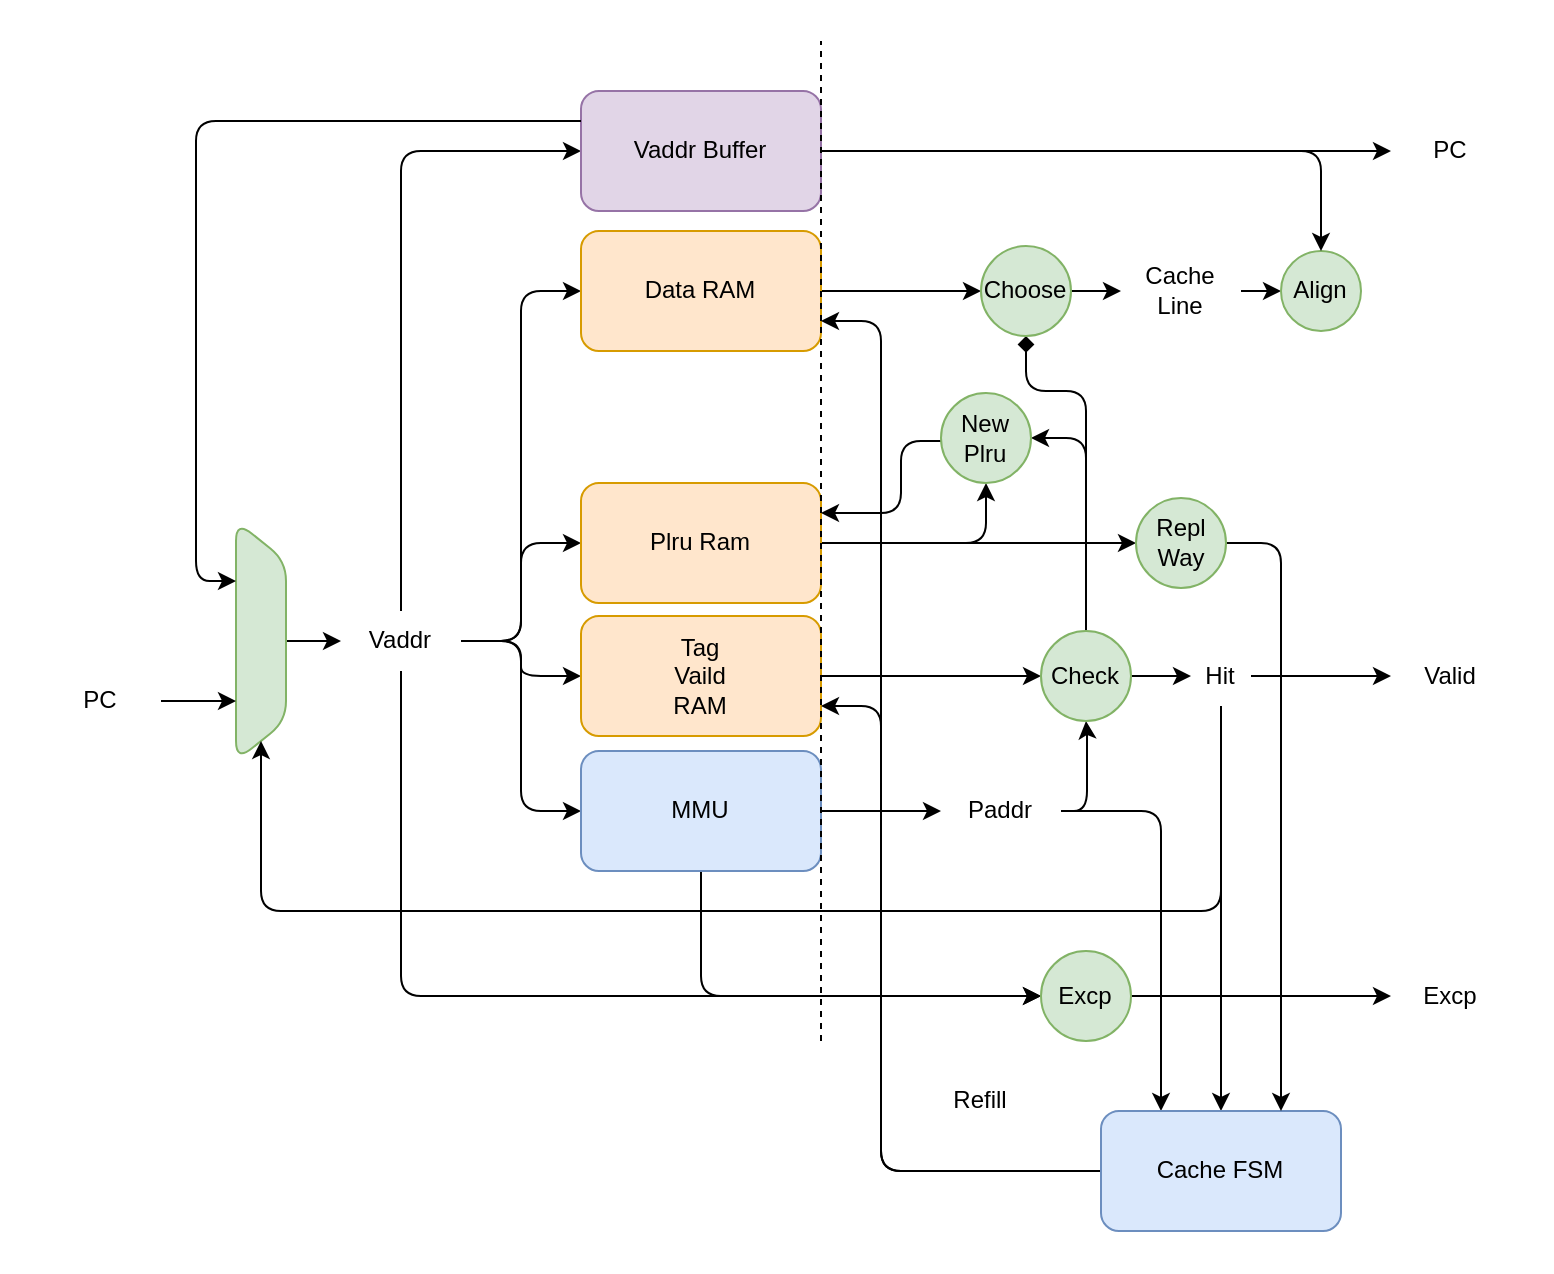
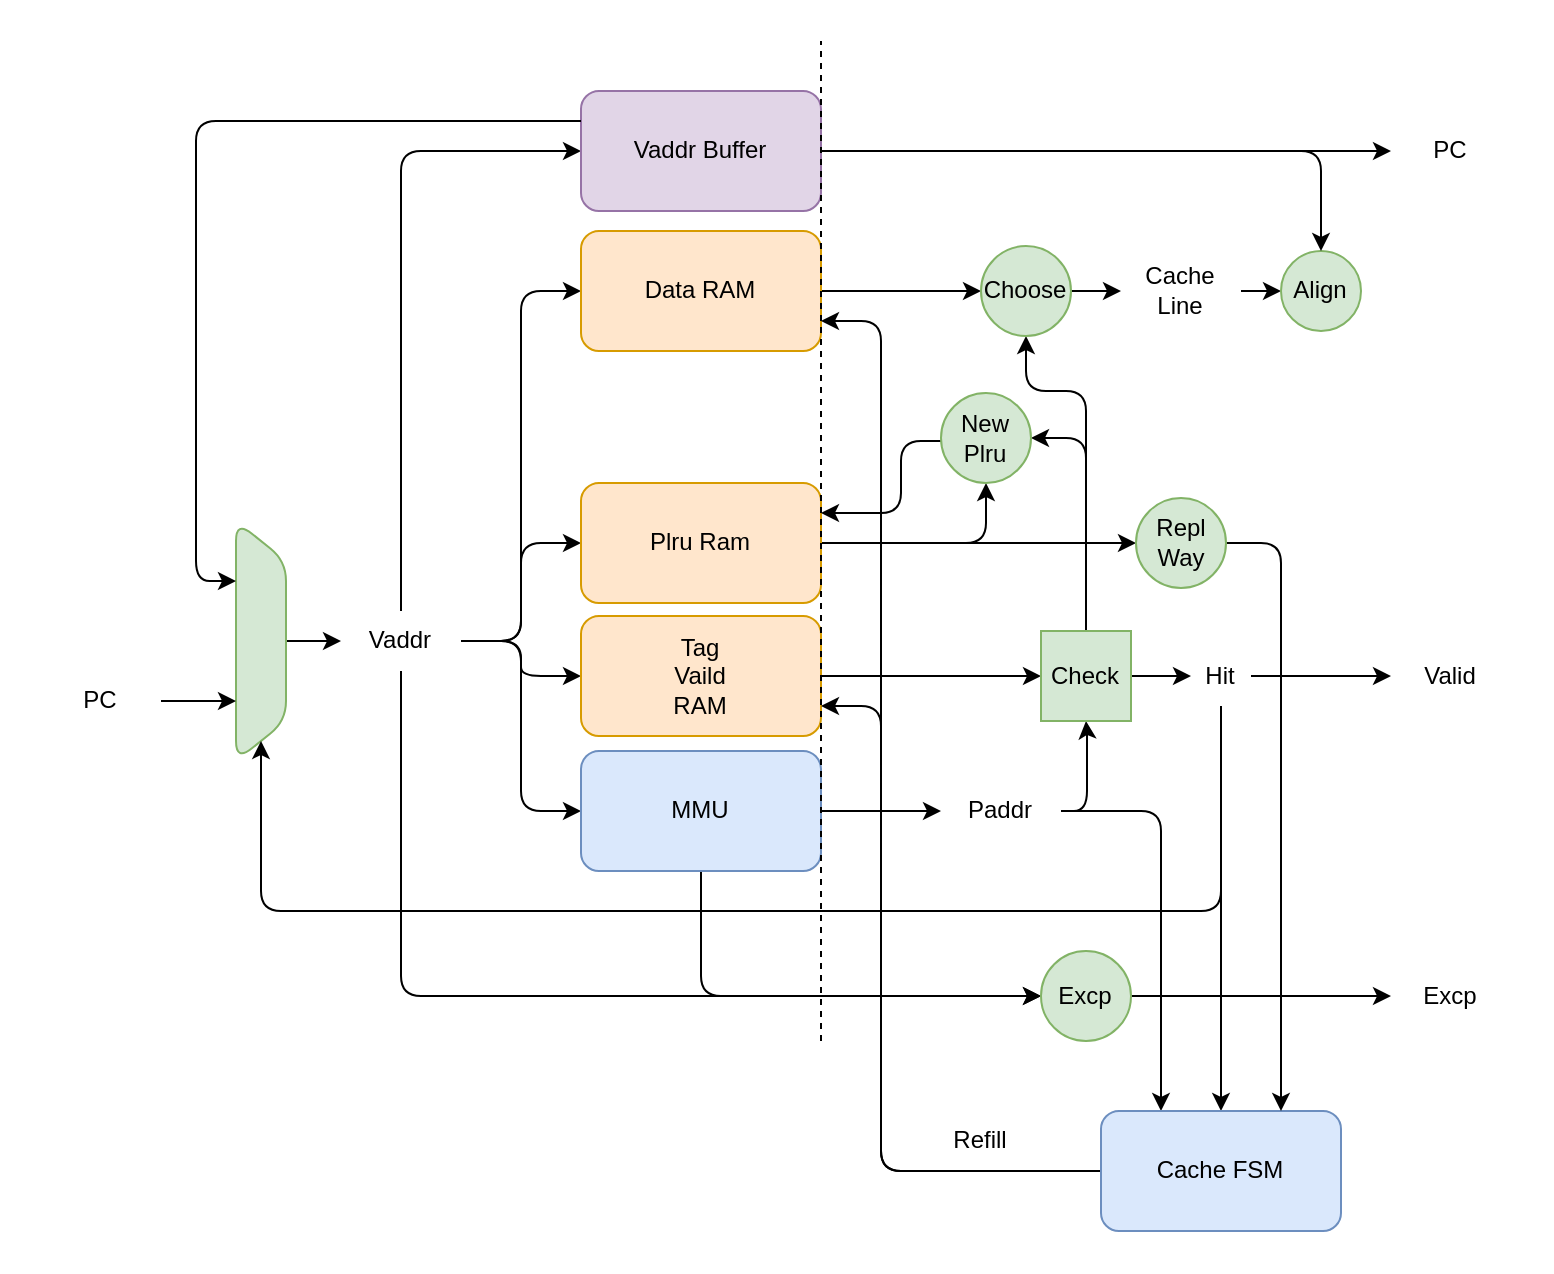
(1026, 352) -> (1026, 351)
(1086, 676) -> (1086, 676)
(981, 1101) -> (981, 1141)
